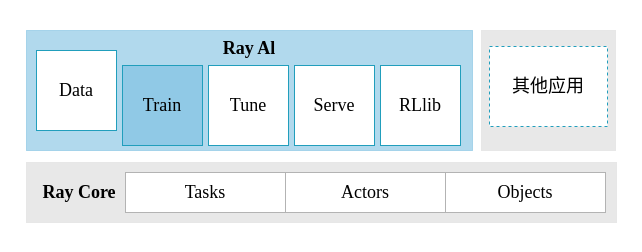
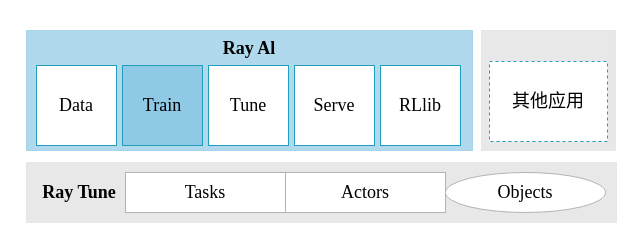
(549, 87) -> (549, 102)
(77, 91) -> (77, 106)
(80, 193) -> (80, 193)
(526, 193) -> (526, 193)
